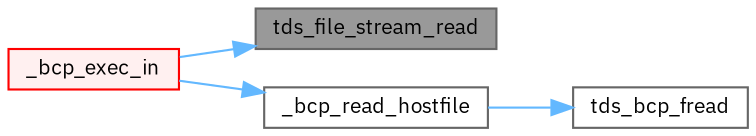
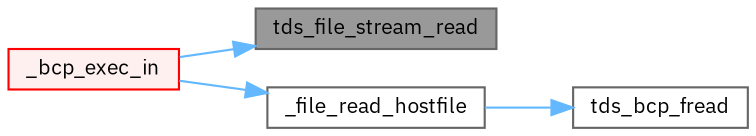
(376, 108) -> (376, 108)
